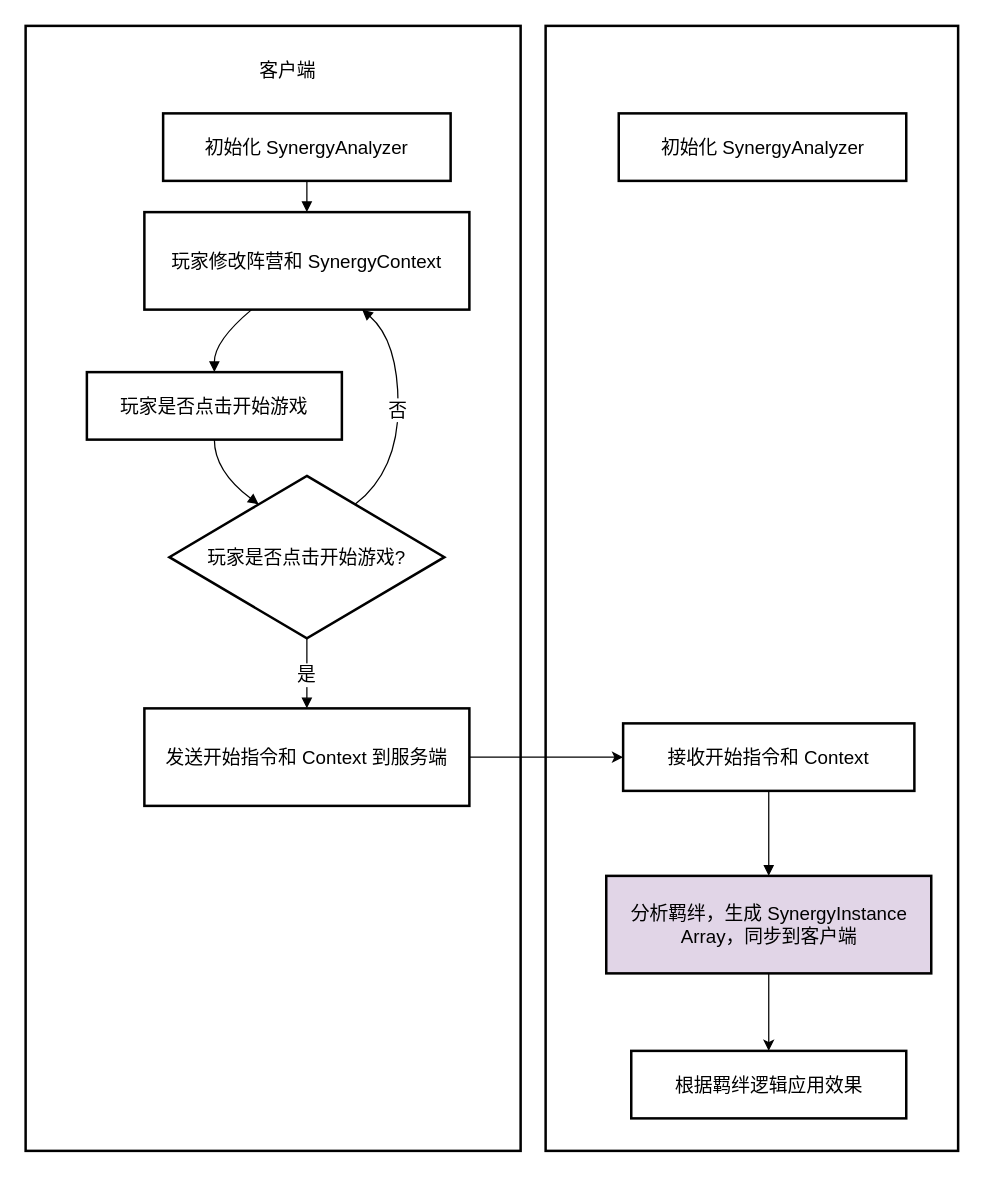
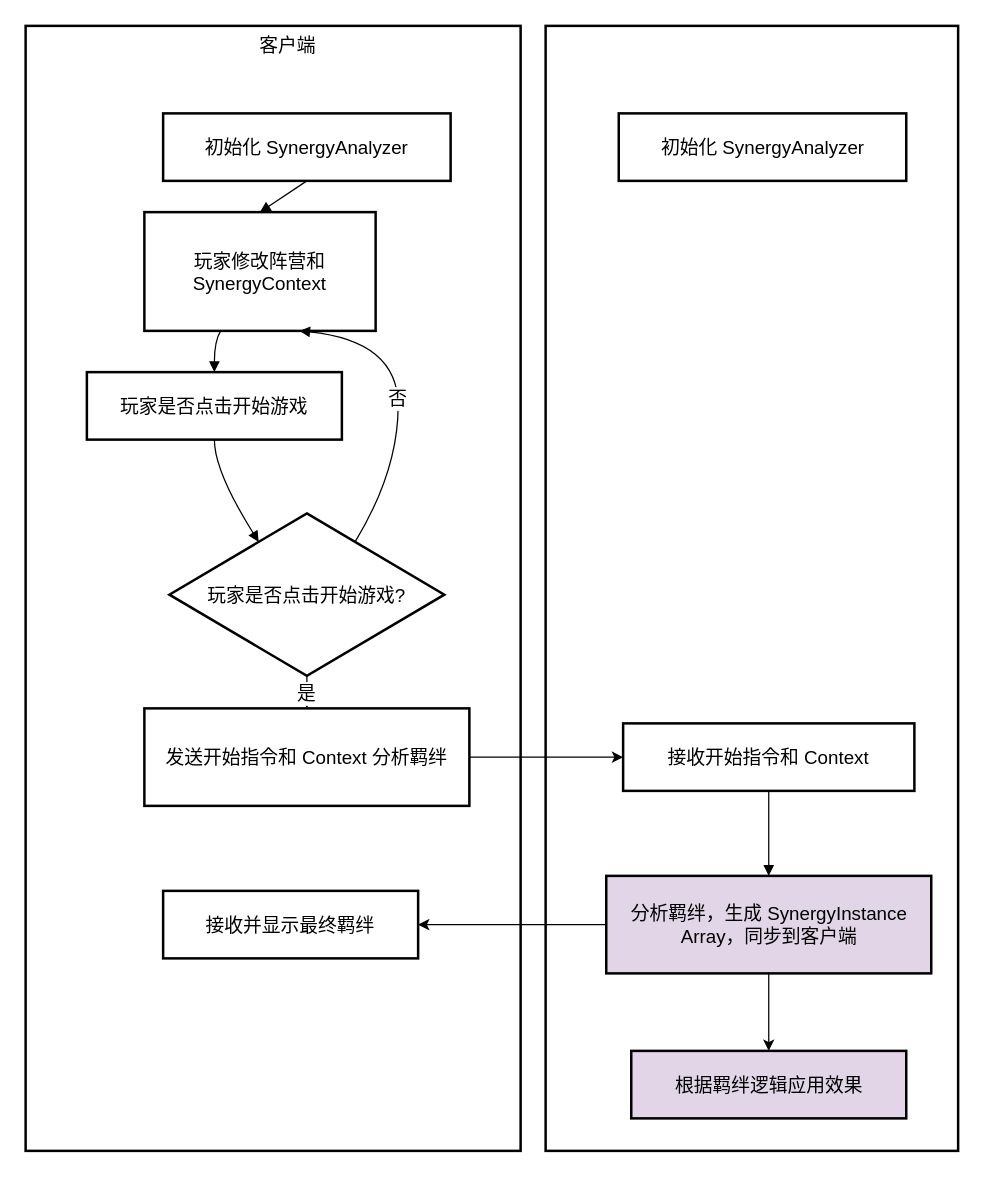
(288, 69) -> (288, 44)
(307, 261) -> (260, 271)
(307, 557) -> (307, 594)
(307, 757) -> (307, 757)
none -> (291, 924)
none -> (516, 924)
(769, 1084) -> (769, 1084)
